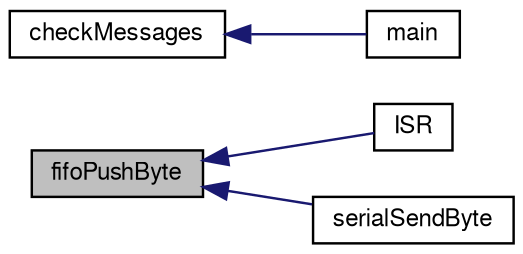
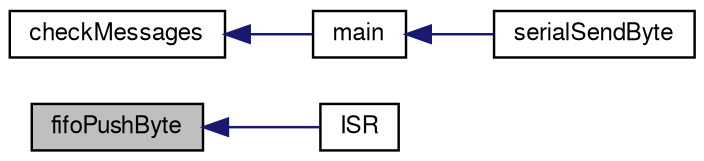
(270, 198) -> (462, 34)
